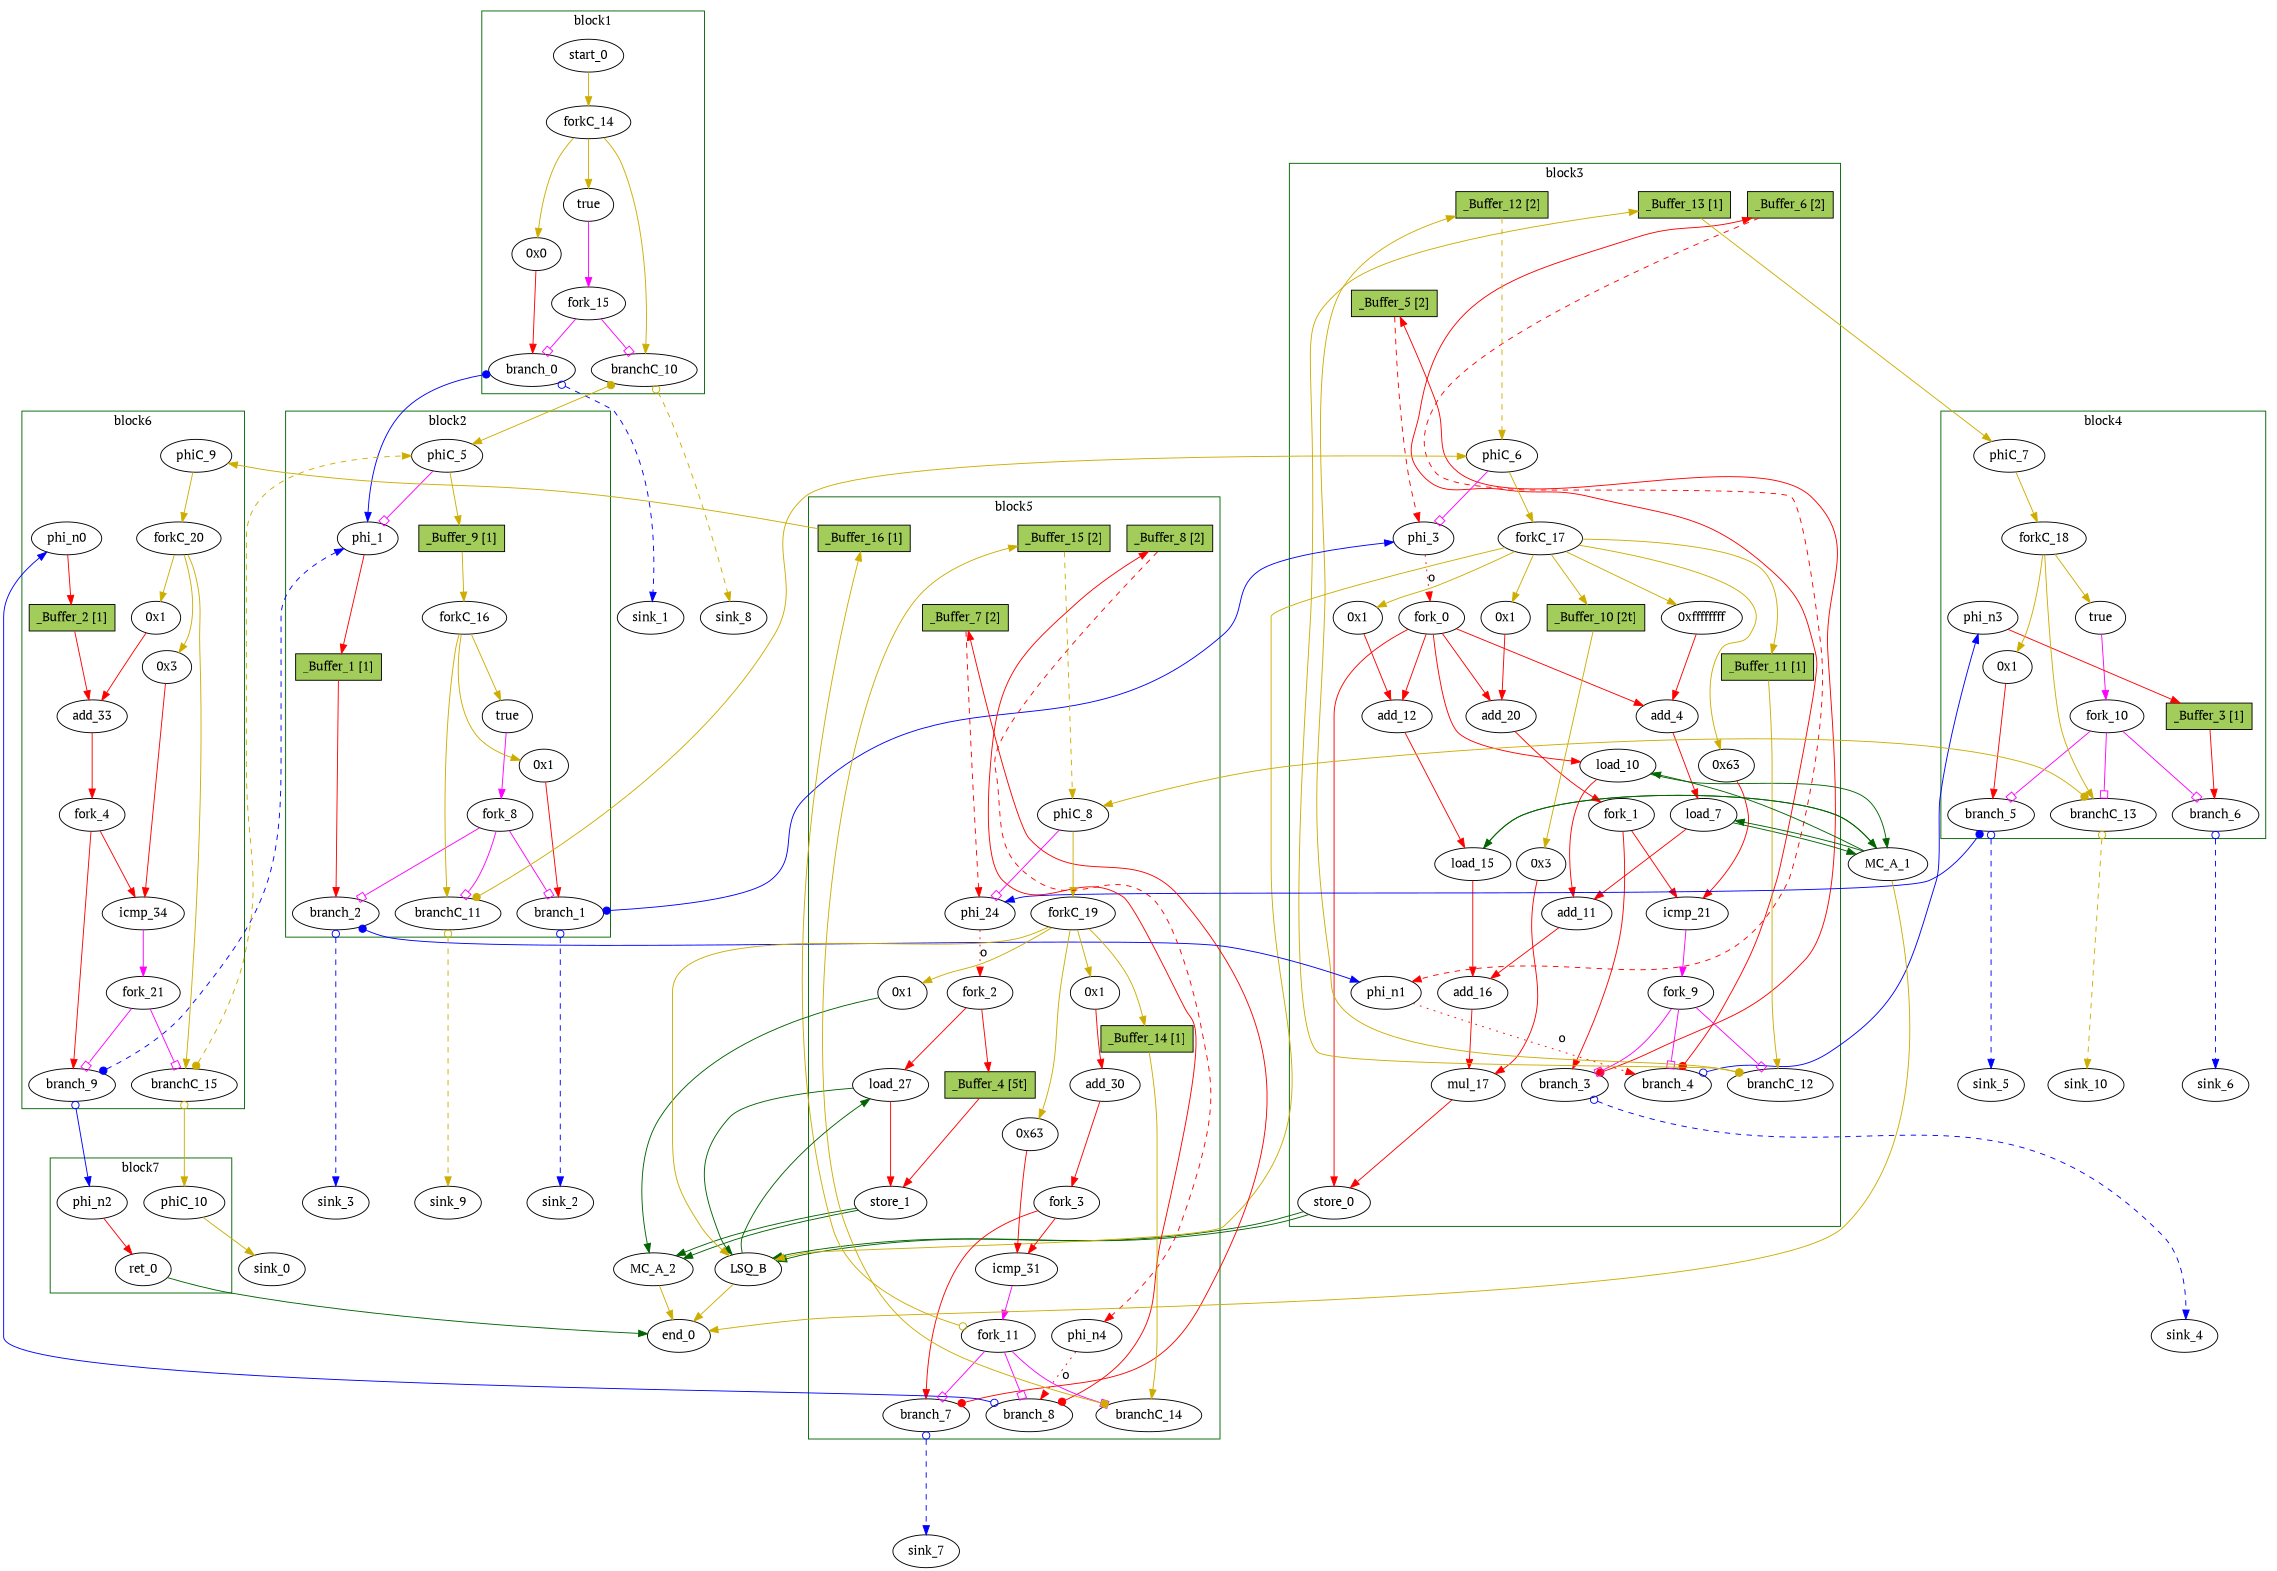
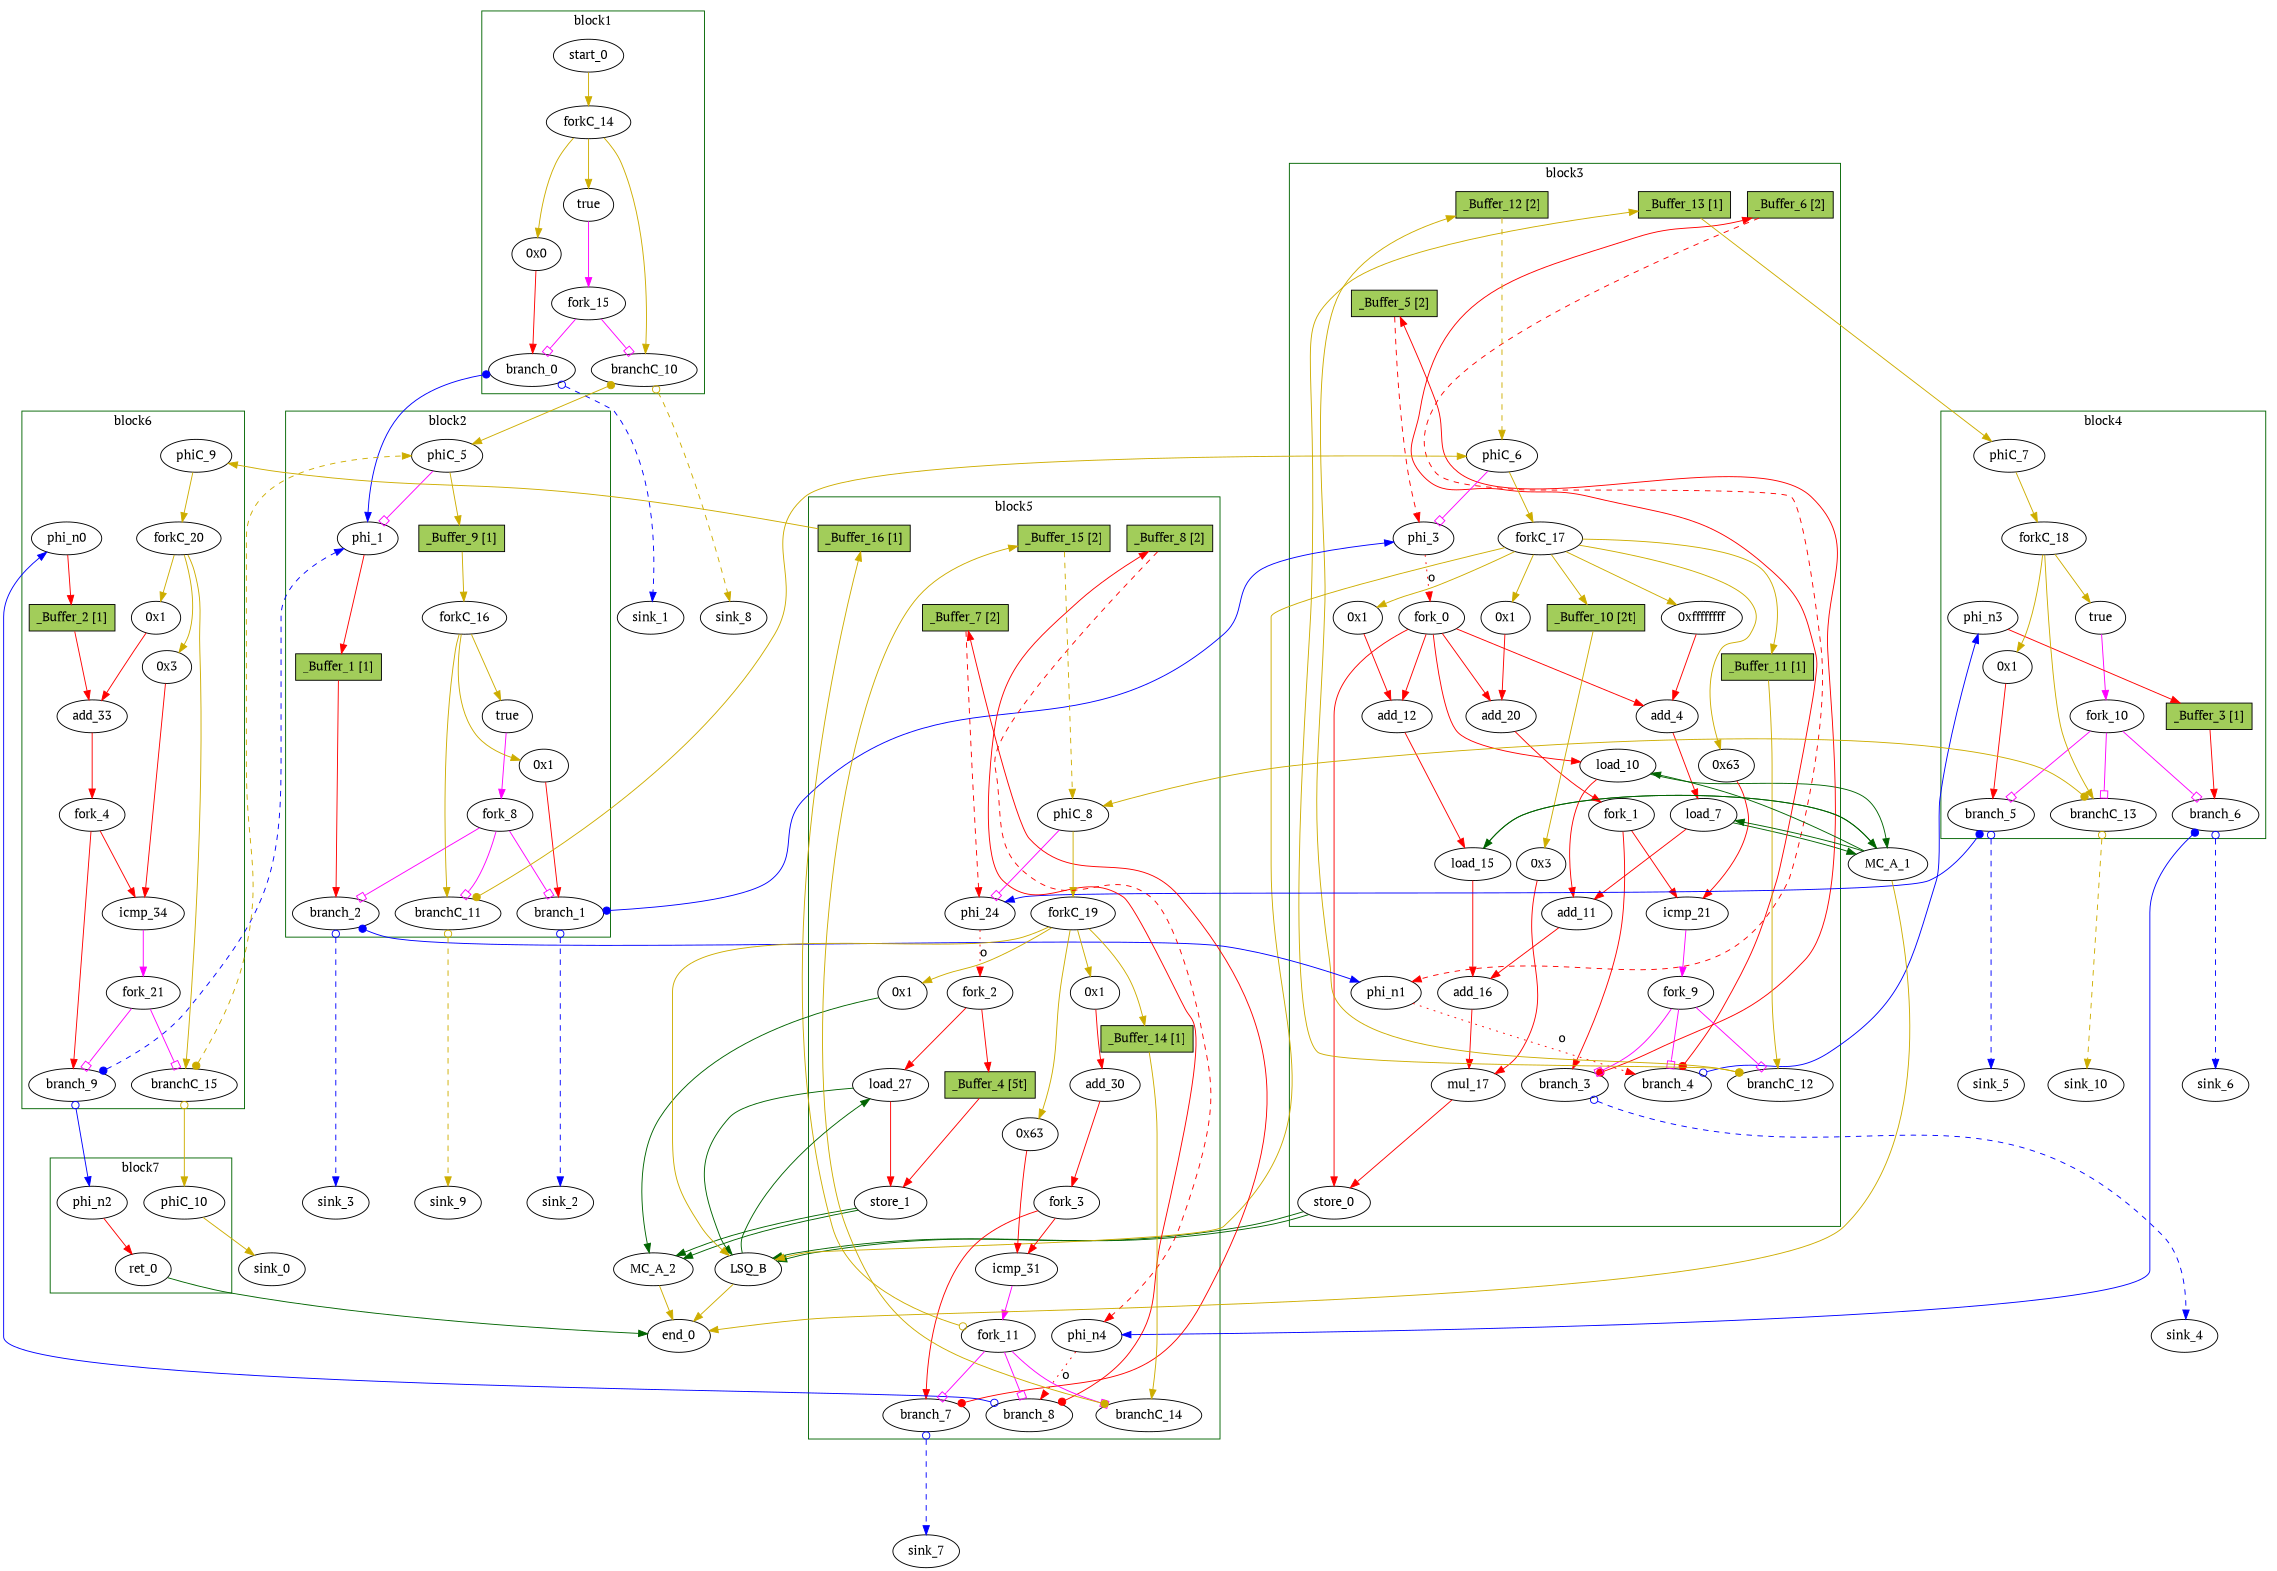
none -> (1867, 1314)
